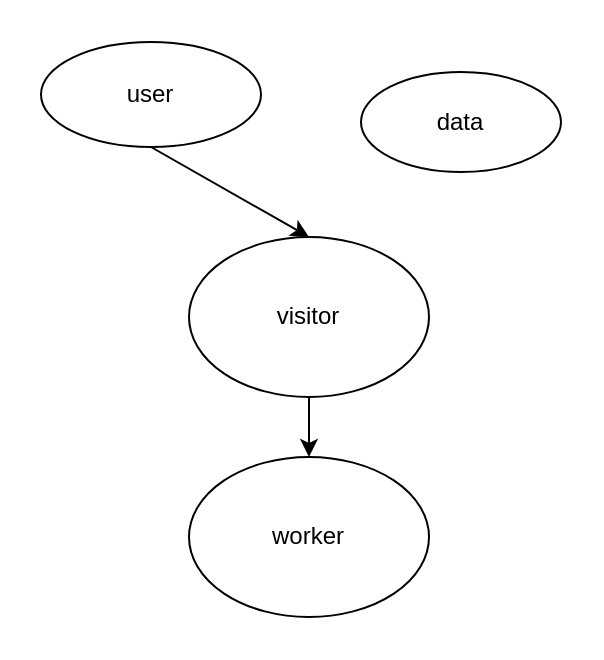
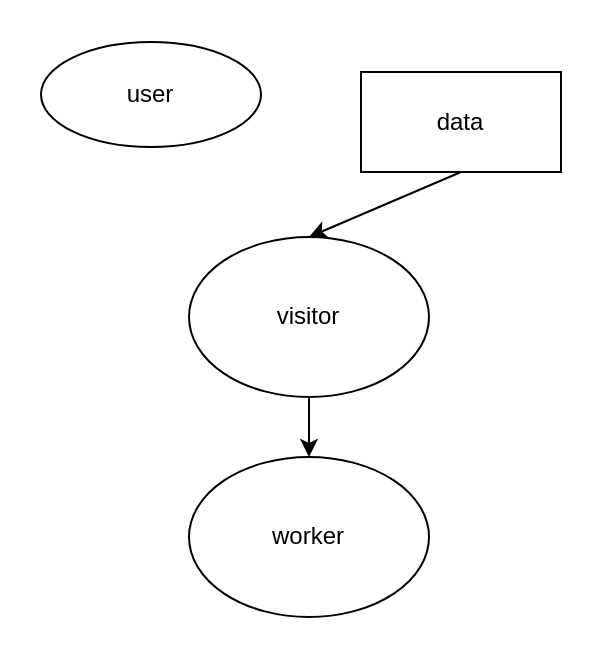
(461, 122) -> (461, 122)
(224, 189) -> none
none -> (391, 202)
